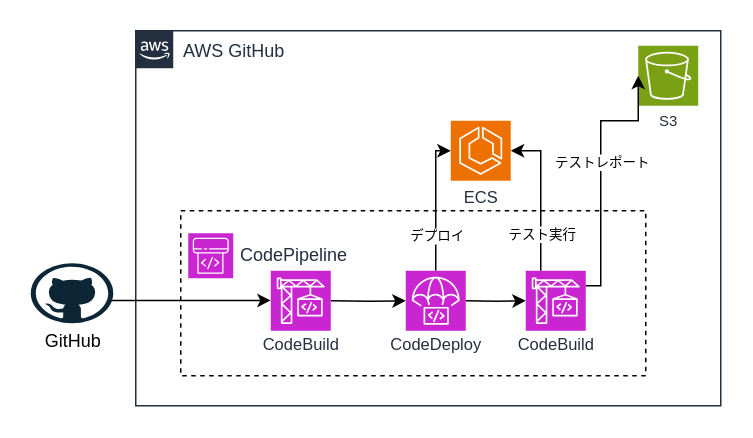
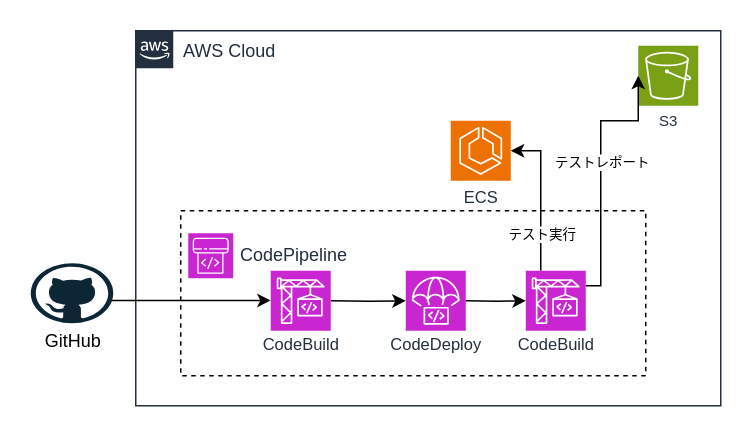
(229, 52) -> (224, 52)
(436, 191) -> none
